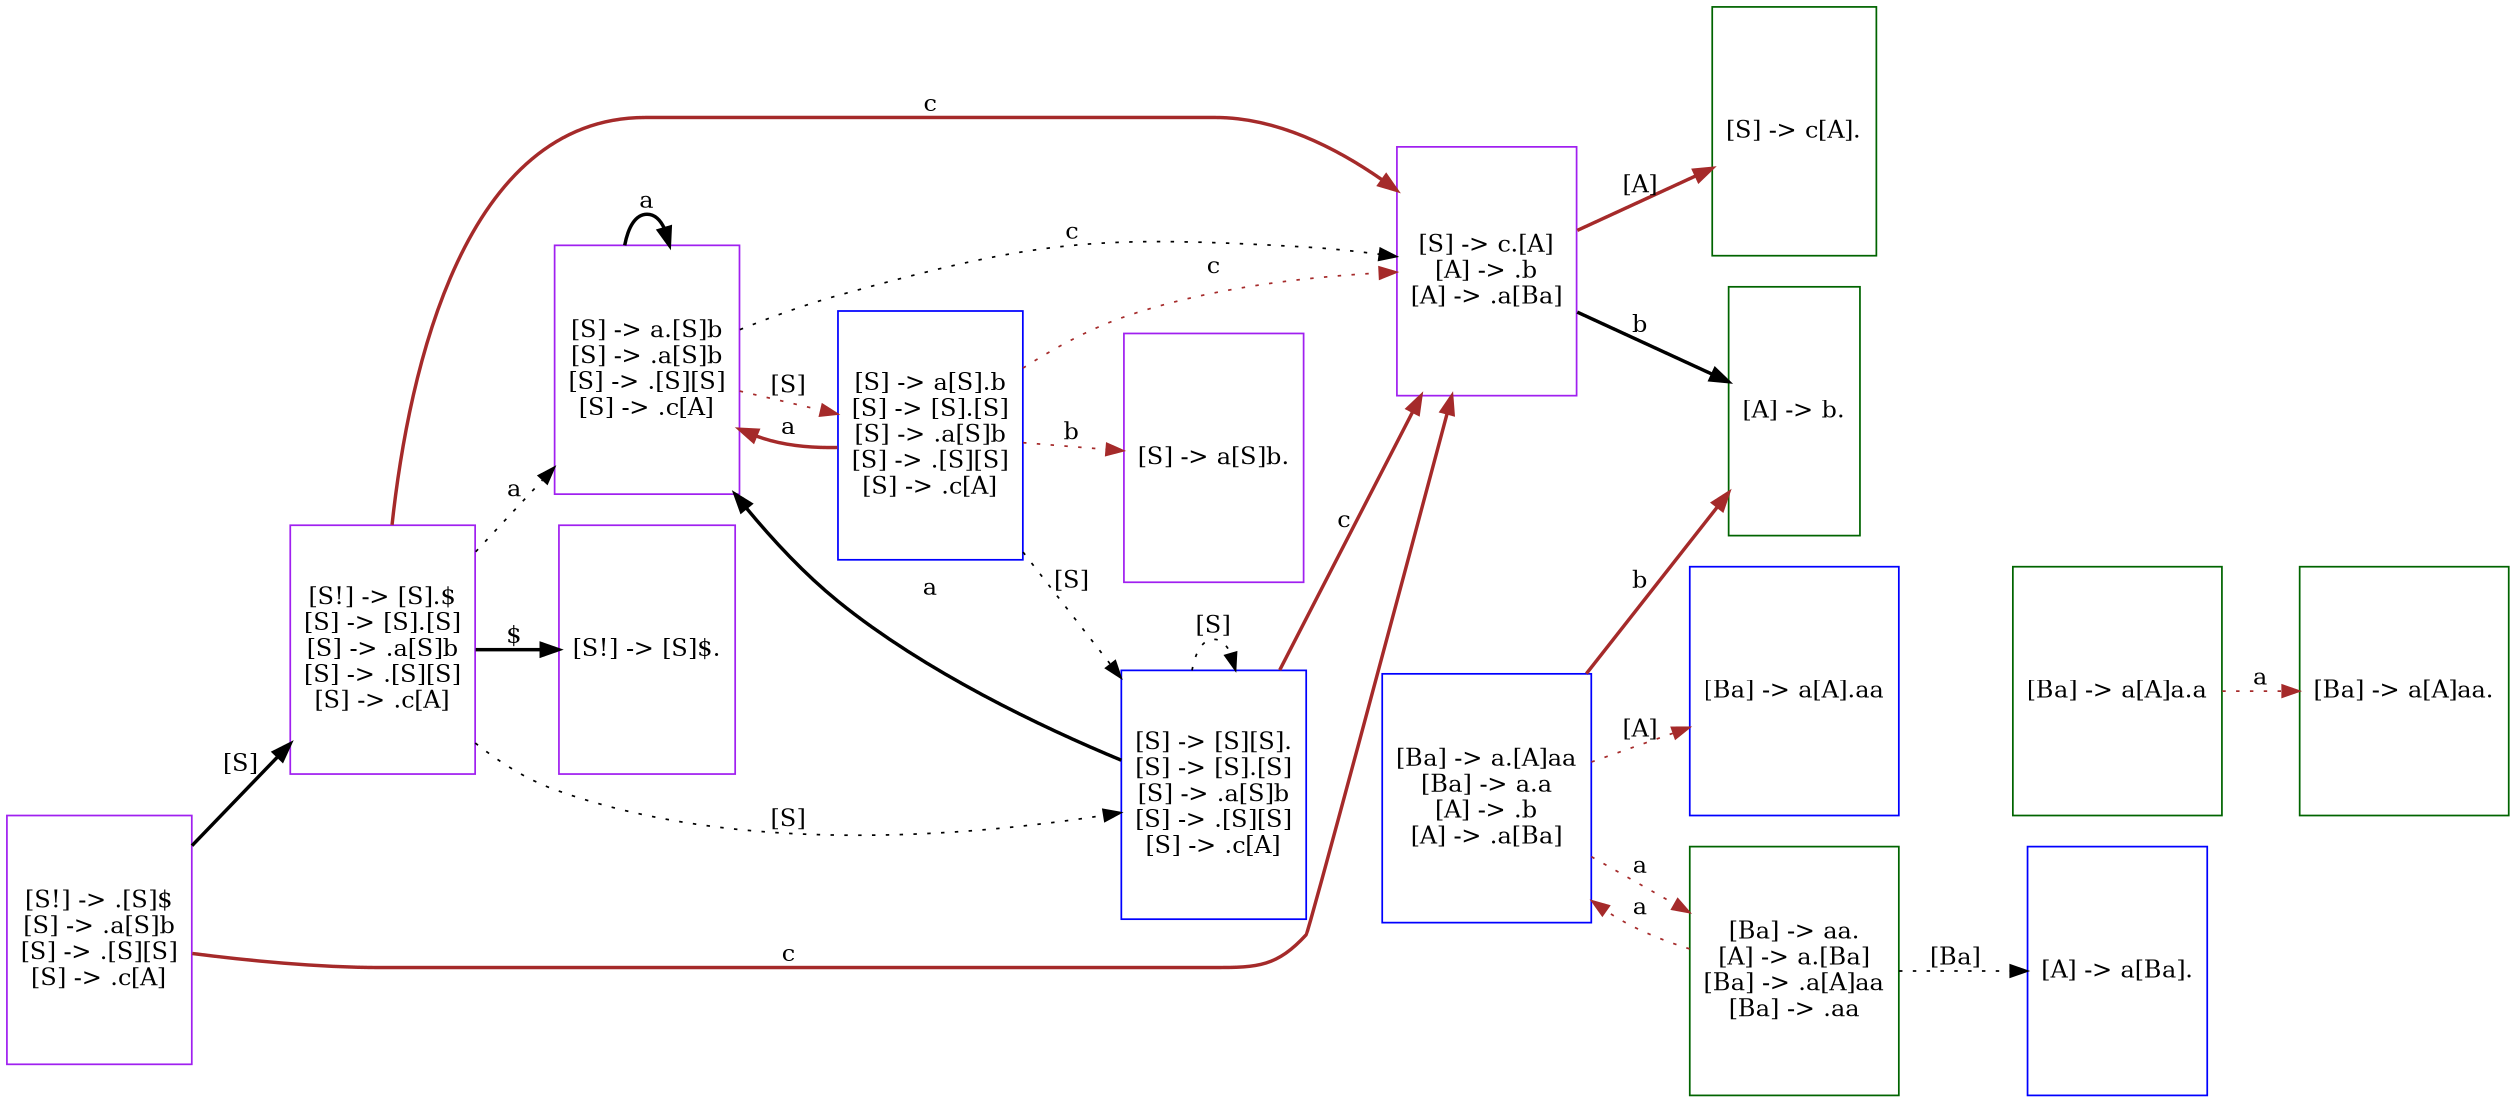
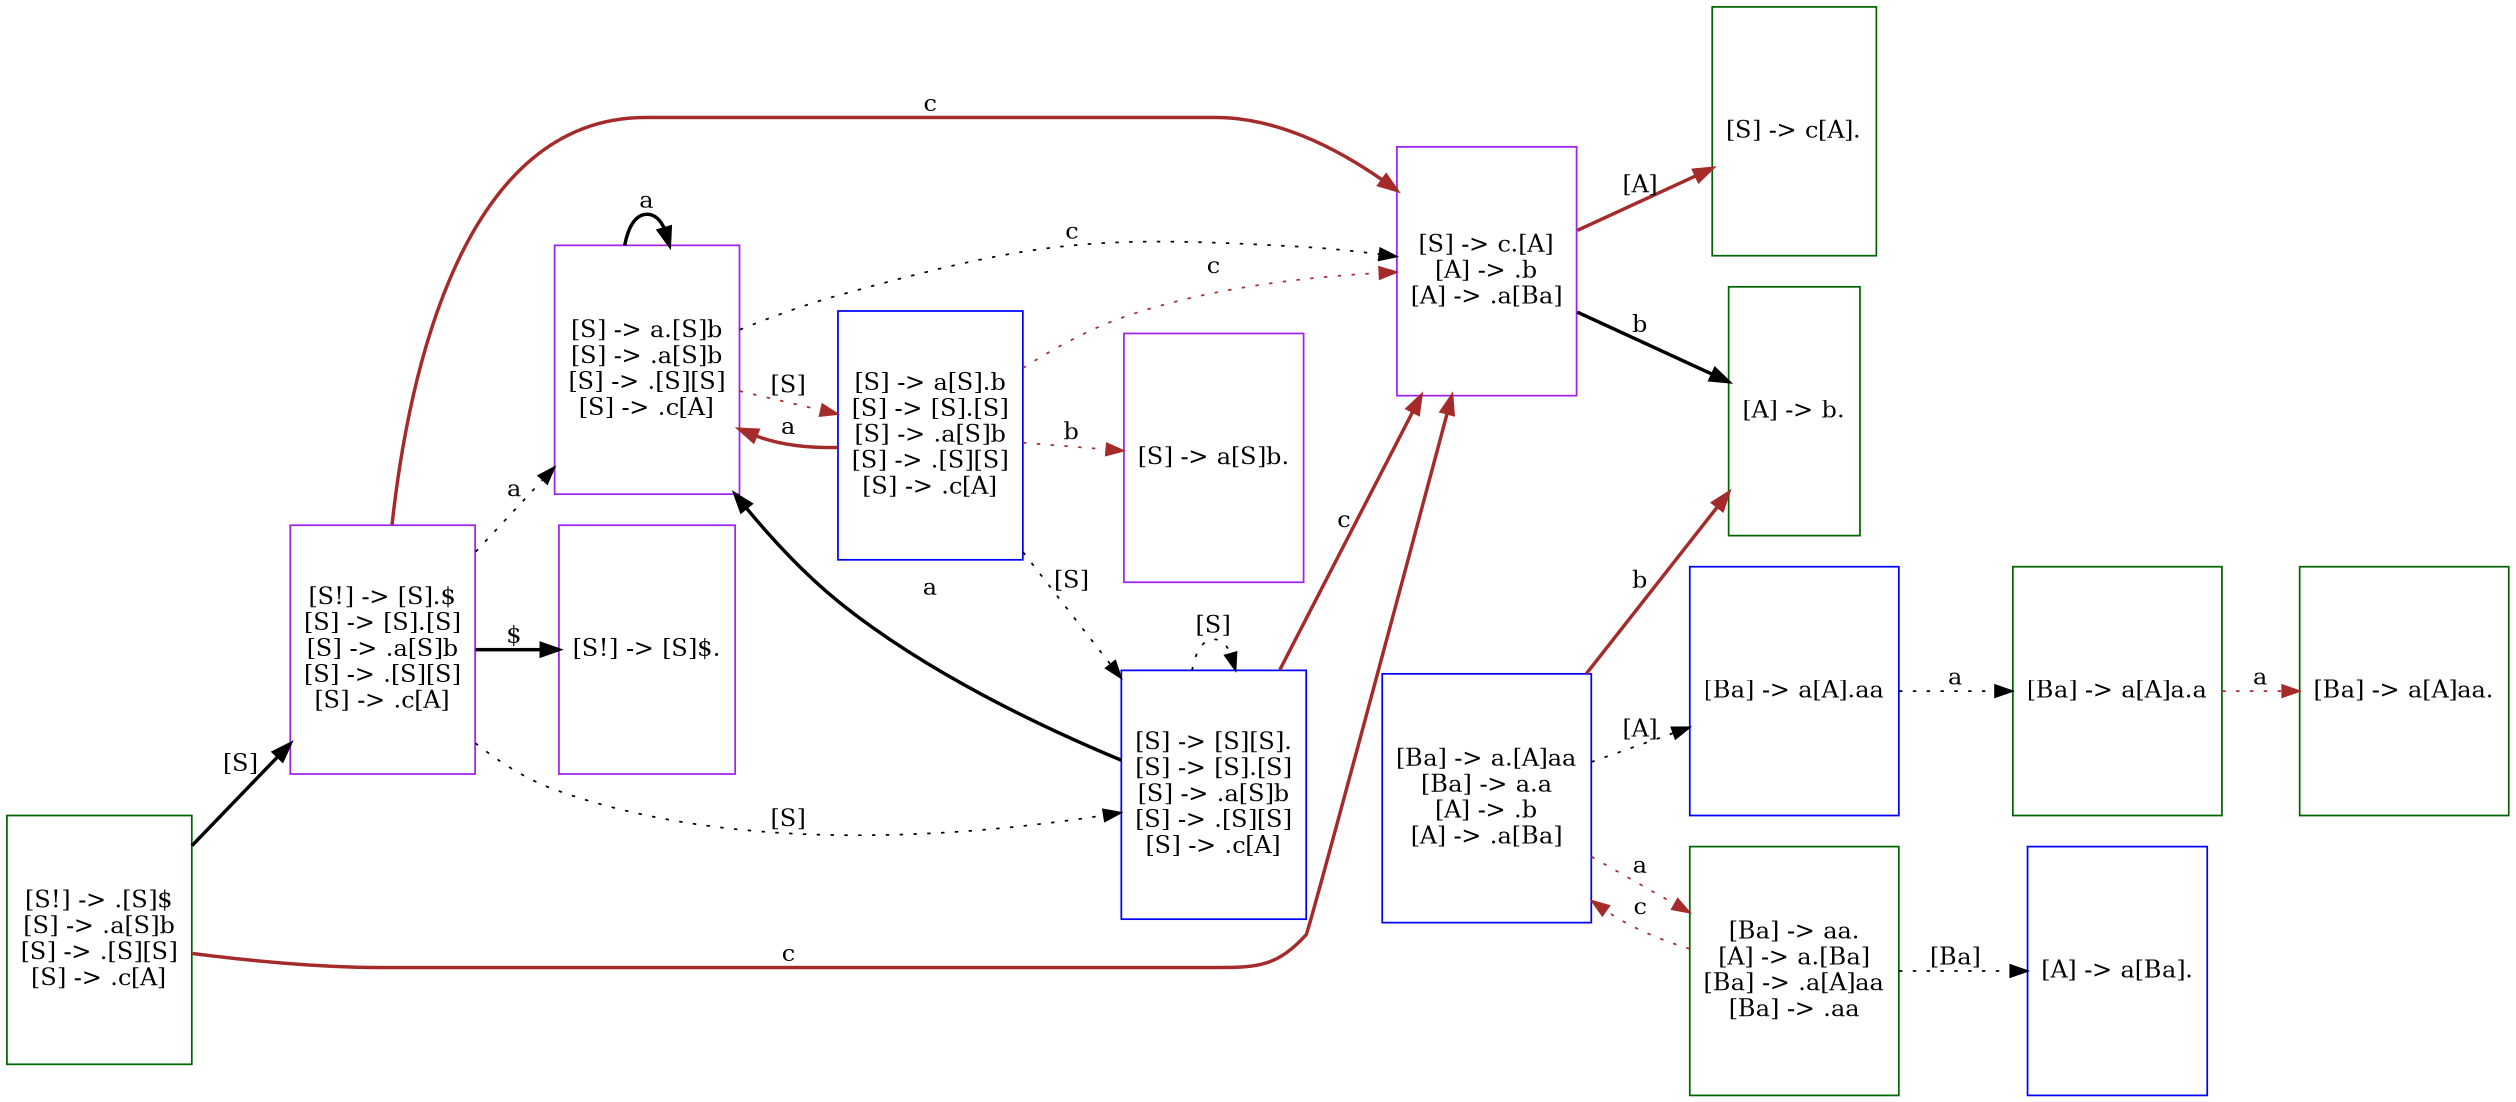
none -> (1947, 691)
(1632, 748) -> (1632, 748)
(1641, 908) -> (1641, 908)
(99, 940) -> (99, 940)
